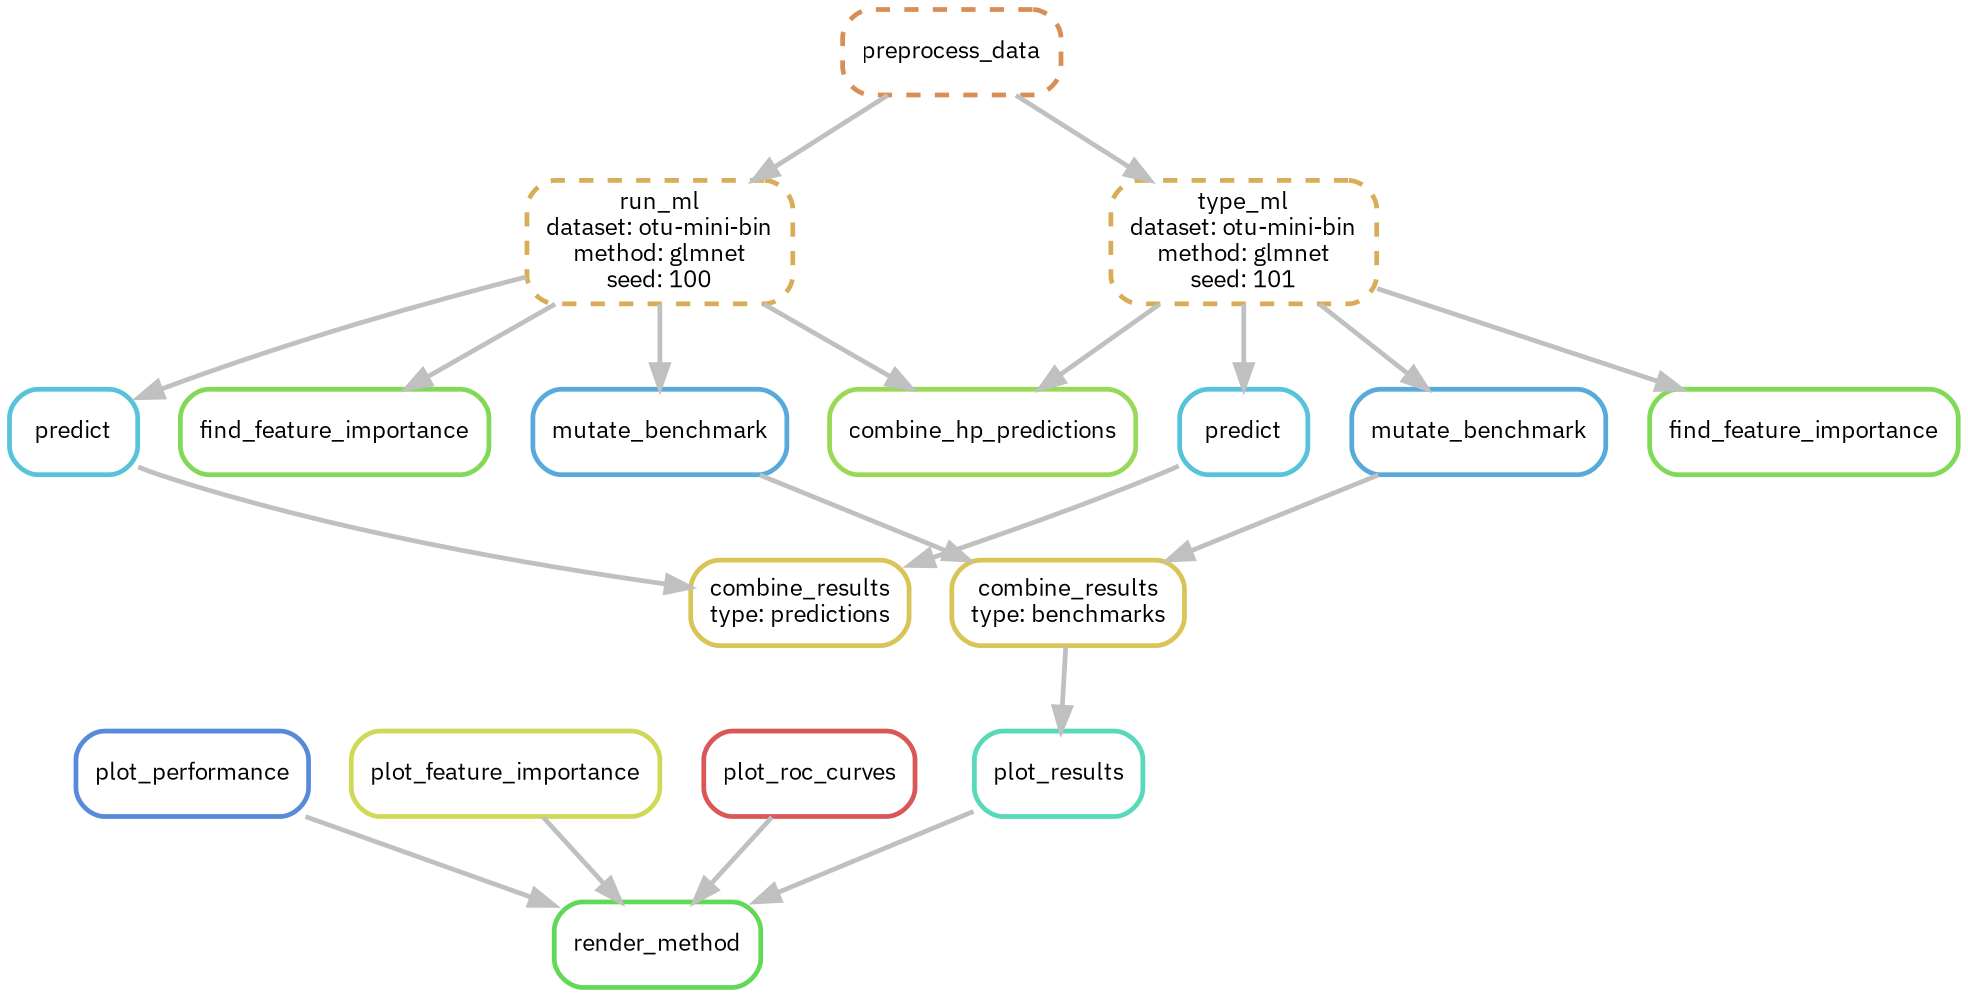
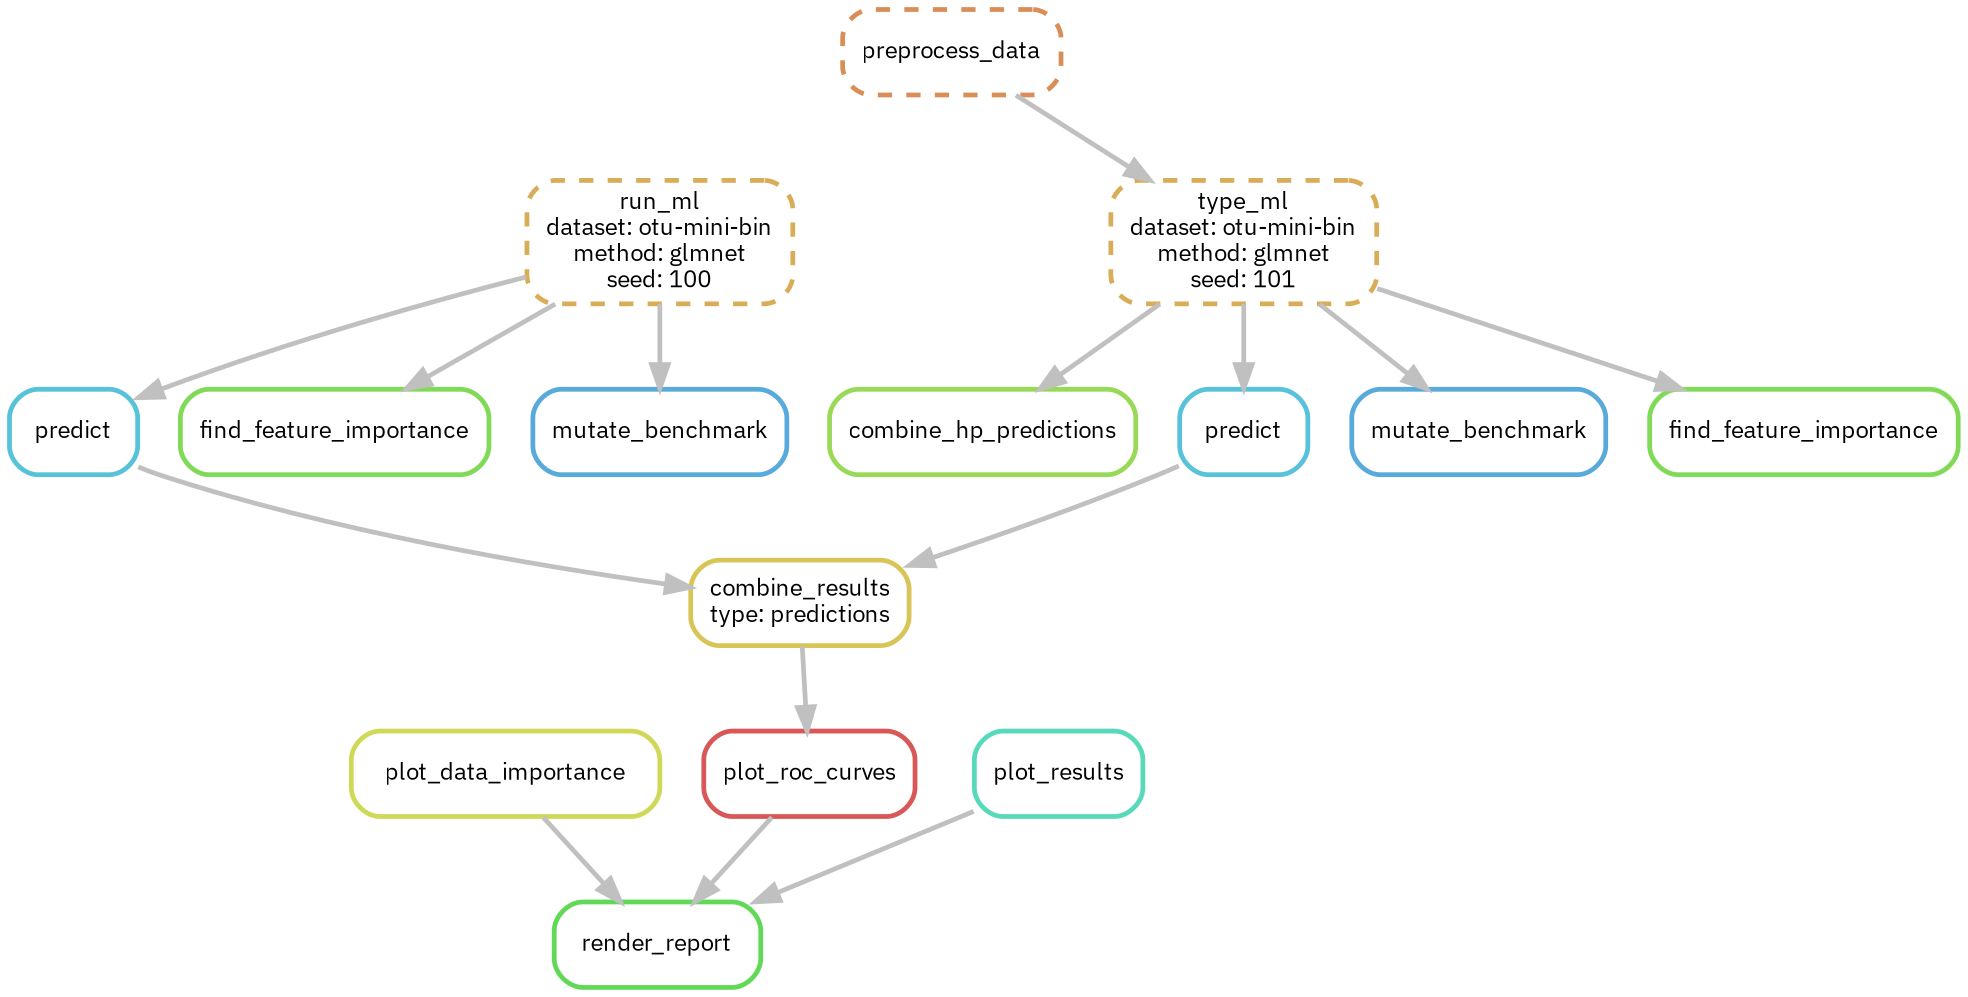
(831, 131) -> none
(827, 340) -> none
(1068, 603) -> none
none -> (804, 677)
(192, 774) -> none
(506, 774) -> (506, 774)
(657, 945) -> (657, 945)
